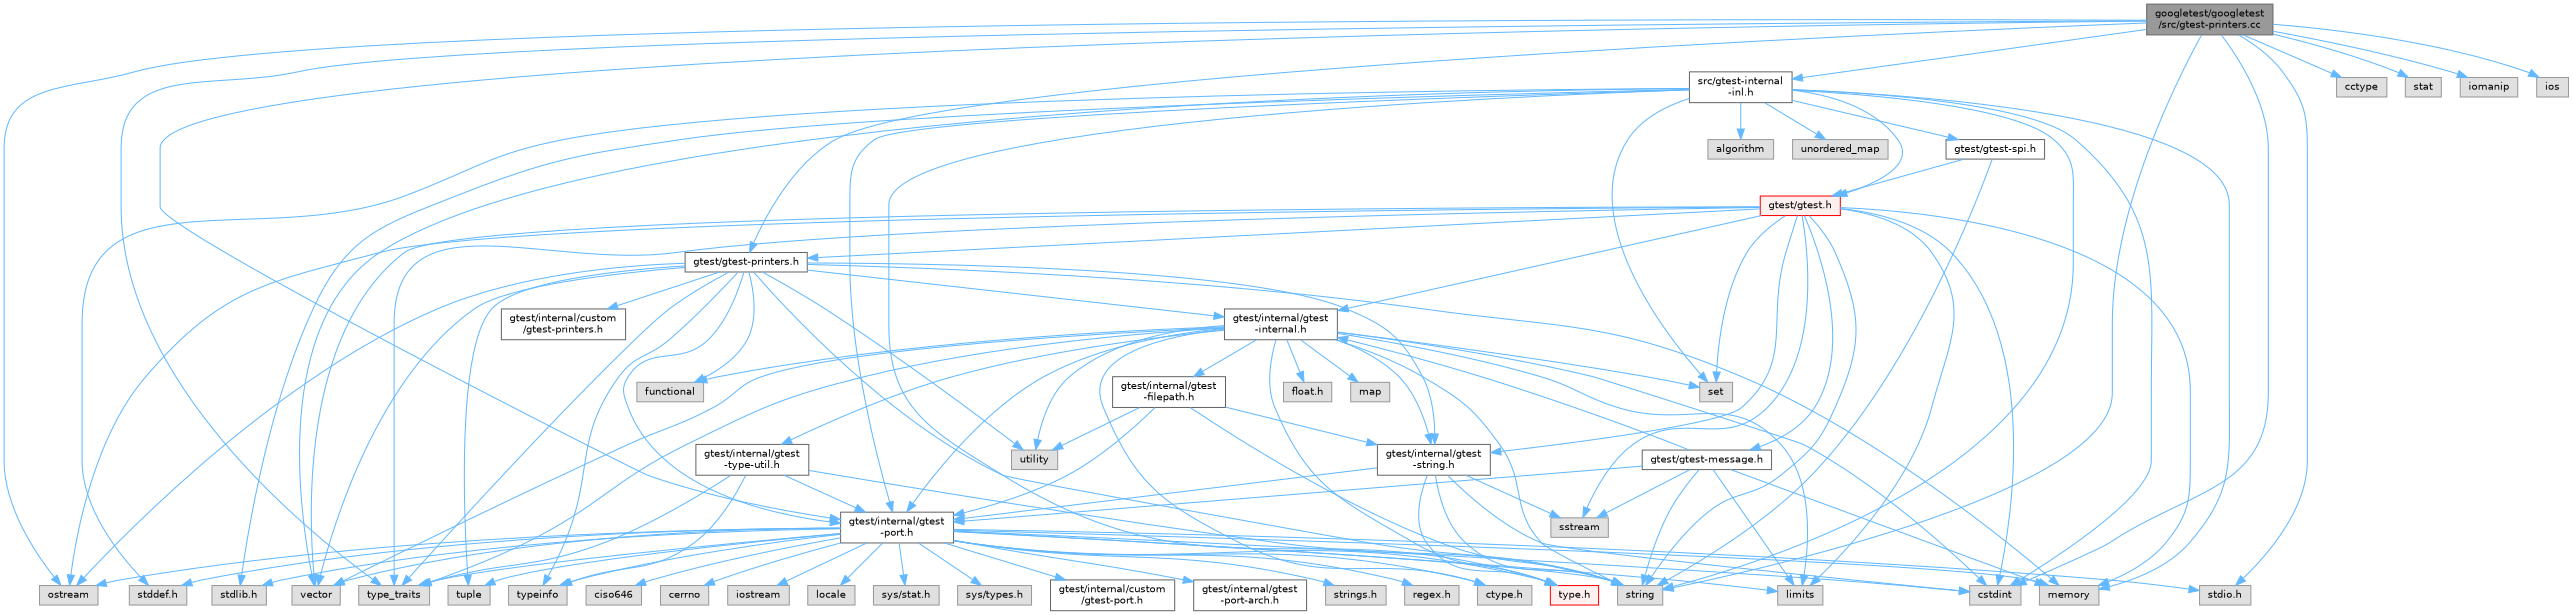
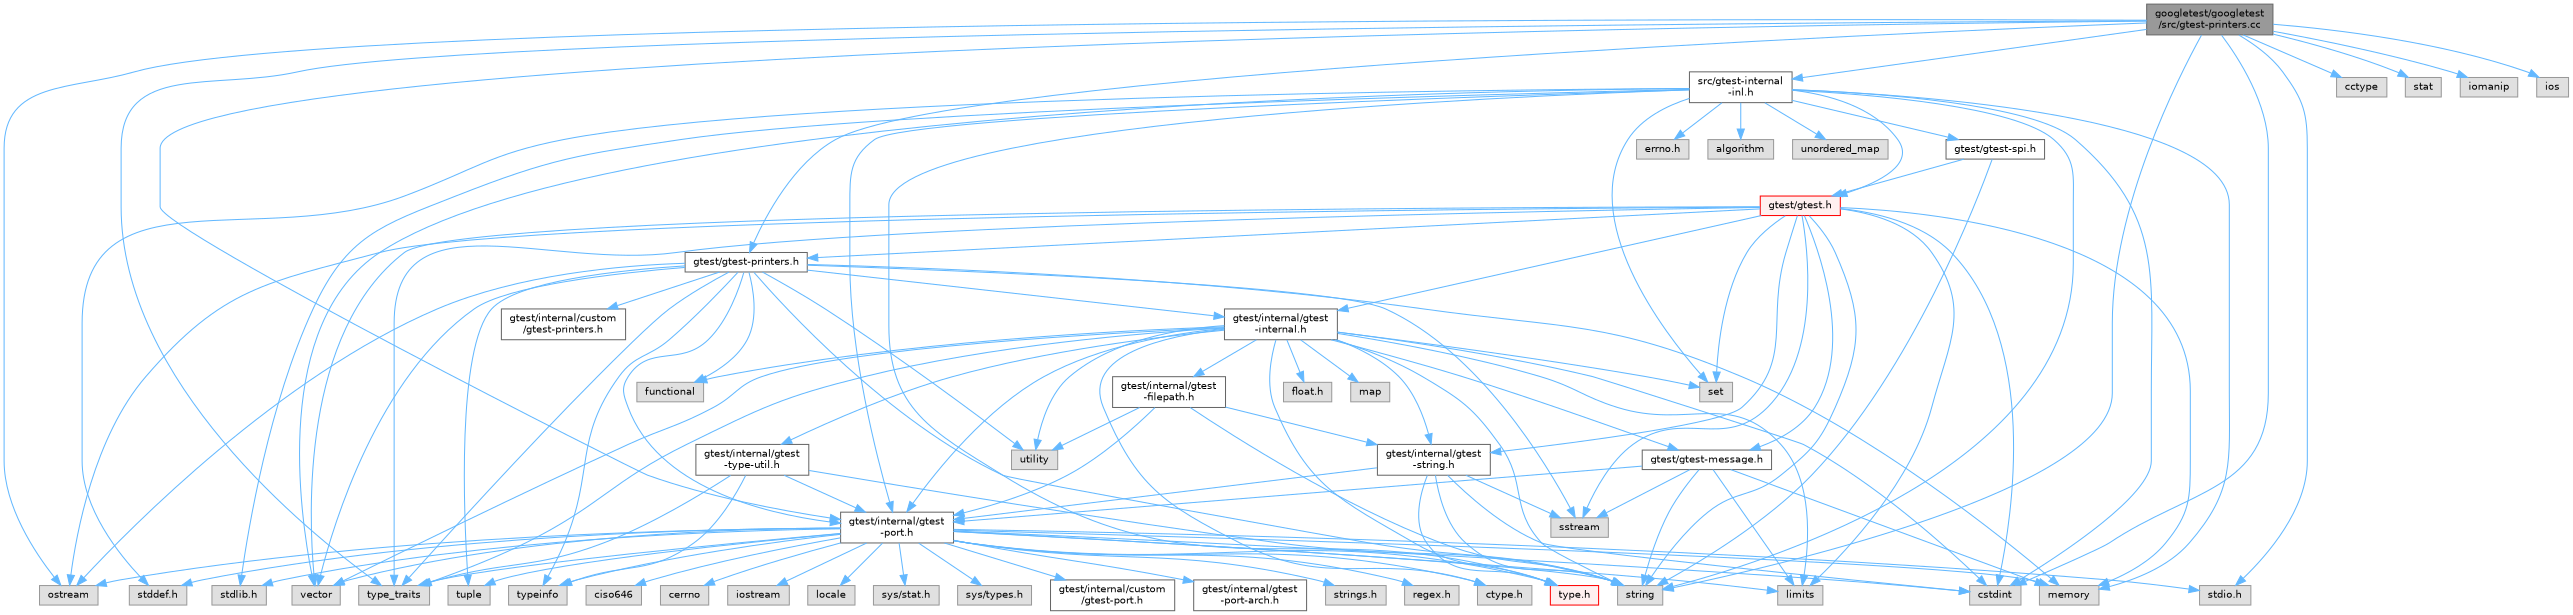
none -> (1663, 149)
(1108, 272) -> (1402, 318)
(1520, 389) -> (1501, 389)
